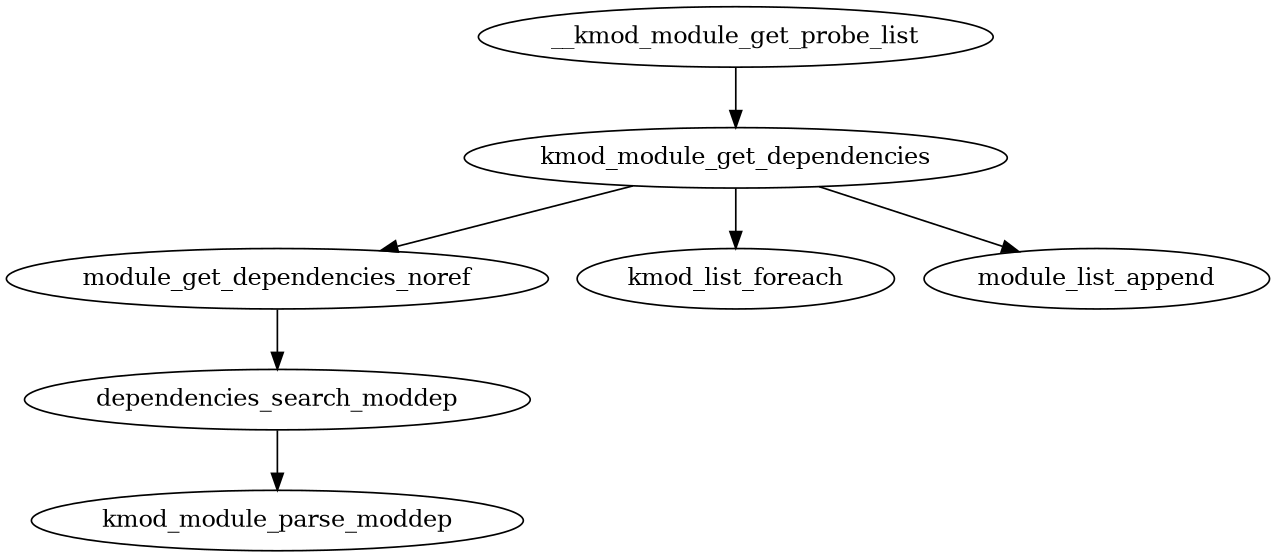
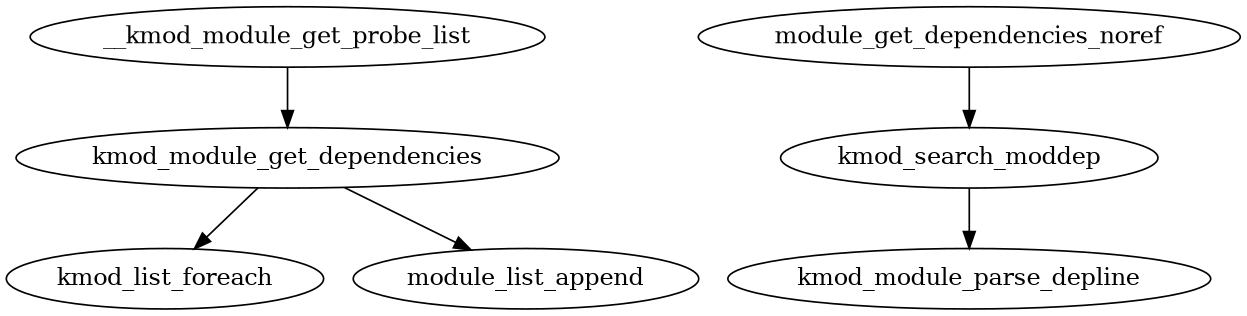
(515, 216) -> none
(277, 400) -> (969, 158)
(277, 521) -> (969, 279)
